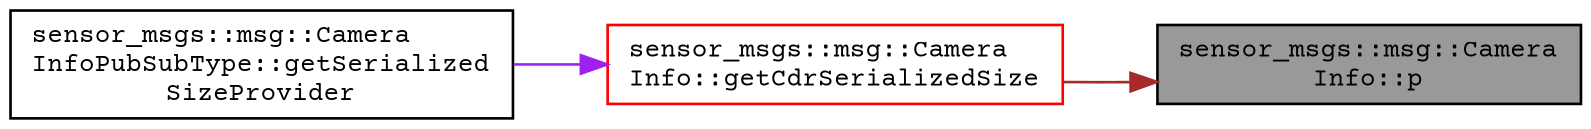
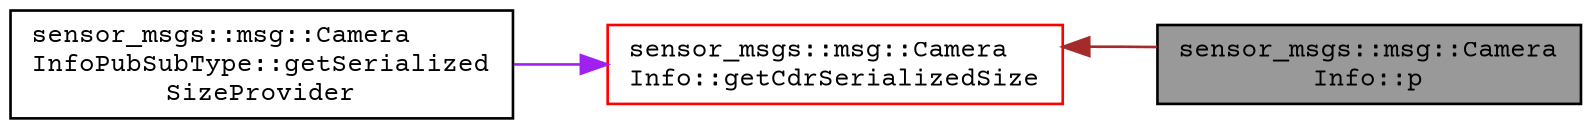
(1096, 82) -> (1123, 47)
